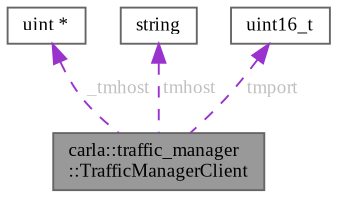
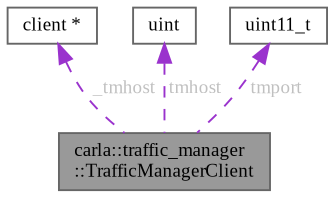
(47, 26) -> (52, 26)
(159, 26) -> (164, 26)
(280, 26) -> (279, 26)
